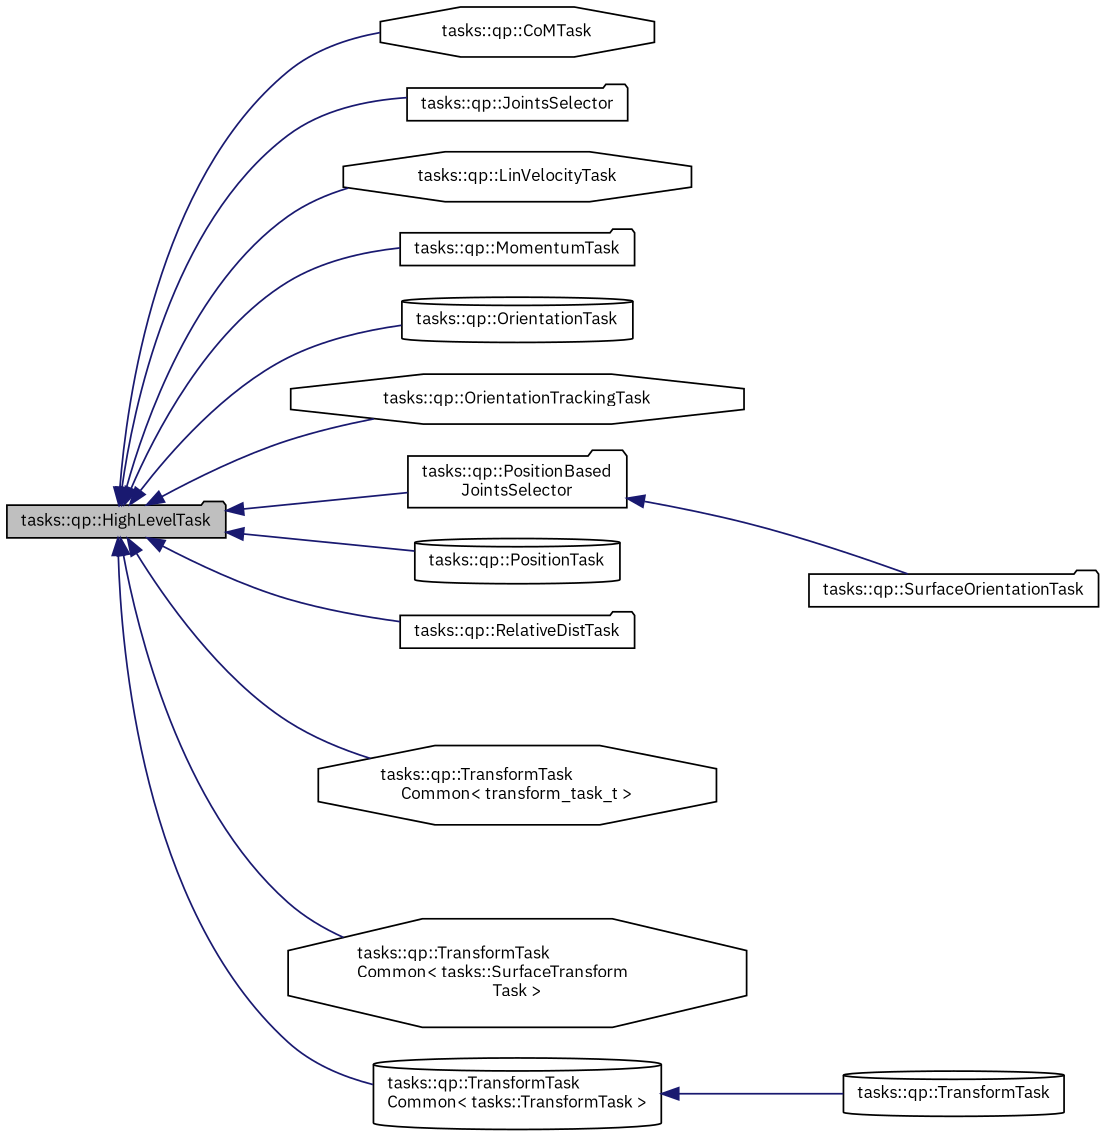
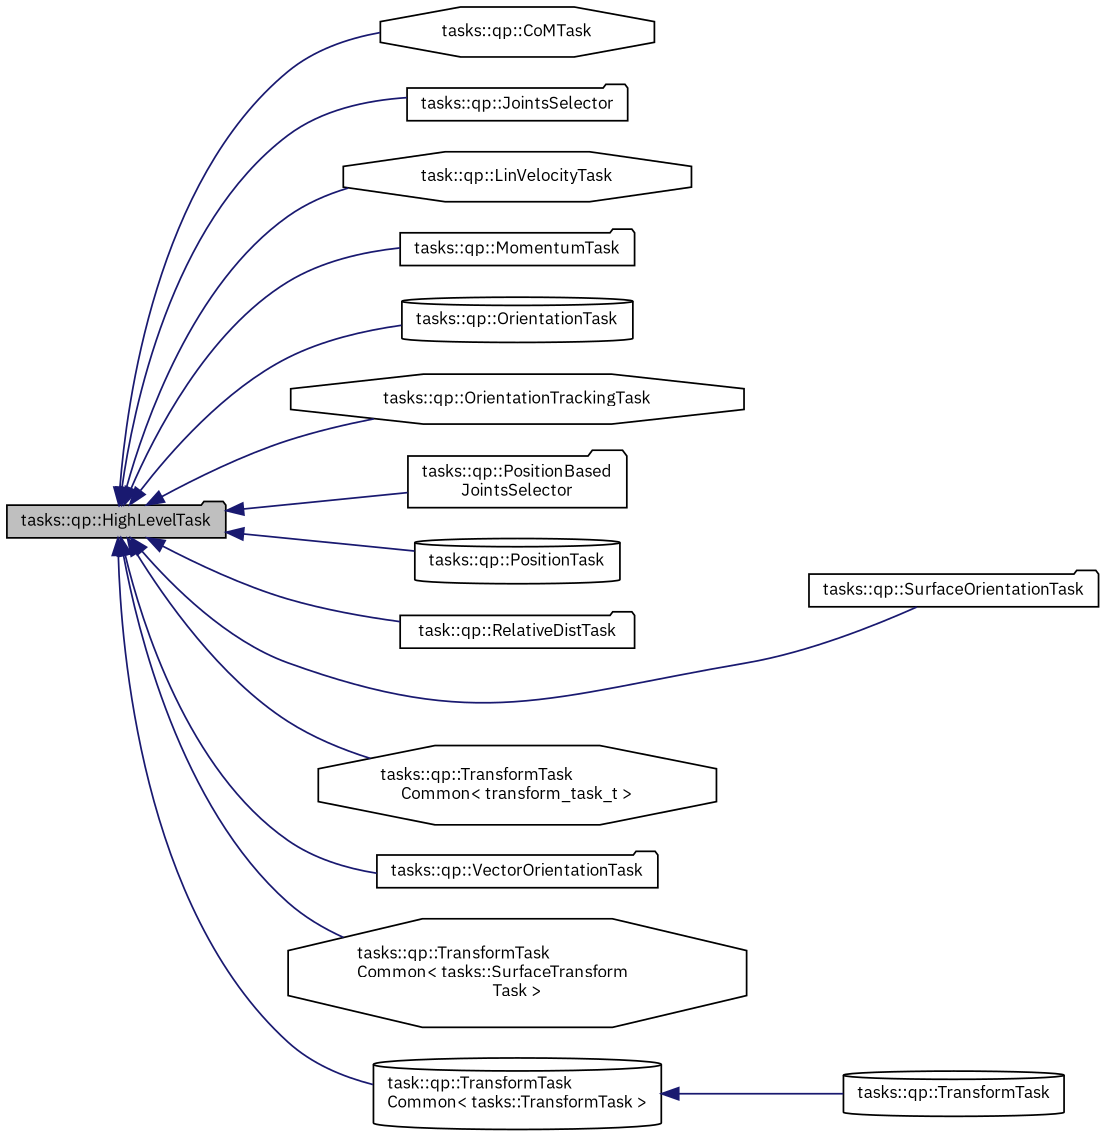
(517, 177) -> (517, 177)
(778, 532) -> (513, 702)
(517, 632) -> (517, 632)
none -> (517, 871)
(517, 1094) -> (517, 1094)
